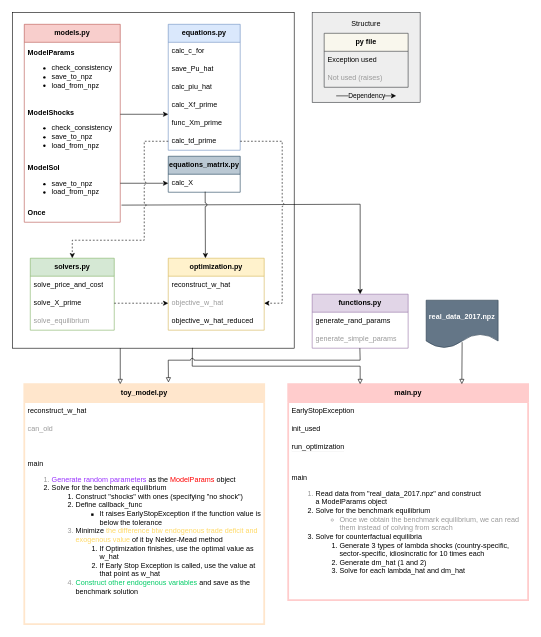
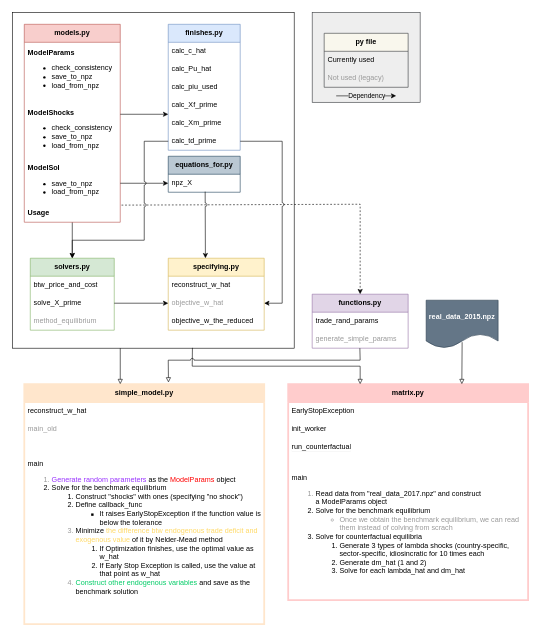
(366, 24) -> none
(204, 33) -> (204, 33)
(191, 51) -> (191, 51)
(354, 60) -> (354, 60)
(194, 69) -> (193, 69)
(359, 78) -> (359, 78)
(194, 87) -> (196, 87)
(197, 123) -> (196, 123)
(204, 165) -> (204, 165)
(183, 183) -> (182, 183)
(286, 205) -> (286, 205)
(282, 206) -> (282, 206)
(36, 213) -> (38, 213)
none -> (72, 231)
(142, 240) -> (142, 240)
(216, 267) -> (216, 267)
(72, 285) -> (69, 285)
(140, 303) -> (140, 303)
(462, 317) -> (462, 317)
(63, 321) -> (66, 321)
(217, 321) -> (217, 321)
(356, 321) -> (350, 321)
(144, 393) -> (144, 393)
(408, 393) -> (408, 393)
(41, 429) -> (42, 429)
(308, 429) -> (312, 429)
(321, 447) -> (327, 447)
